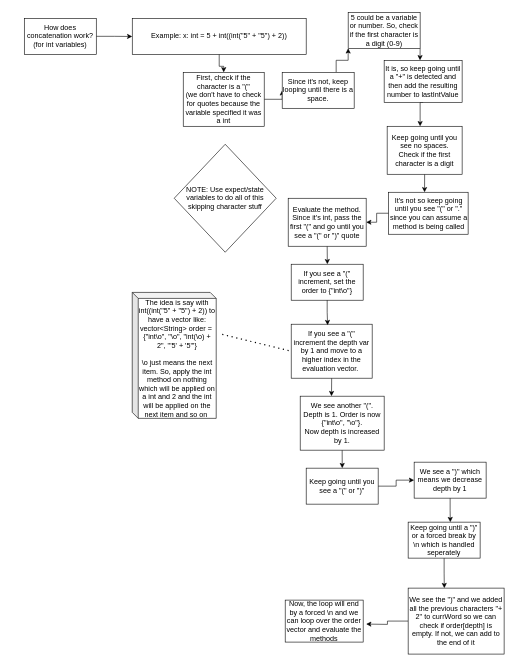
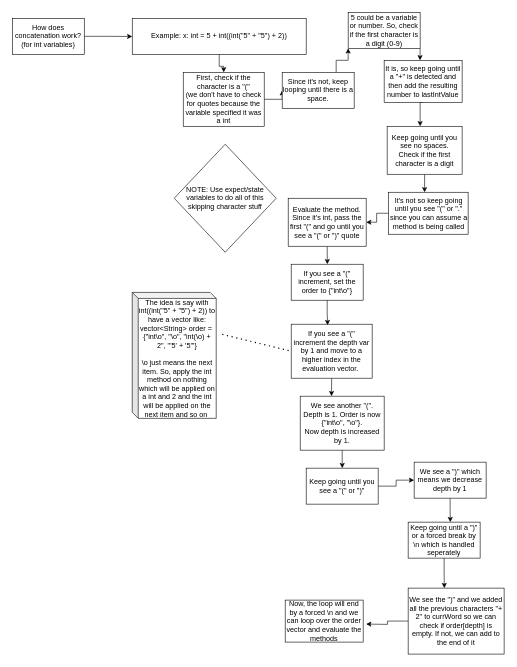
(60, 36) -> (48, 36)
